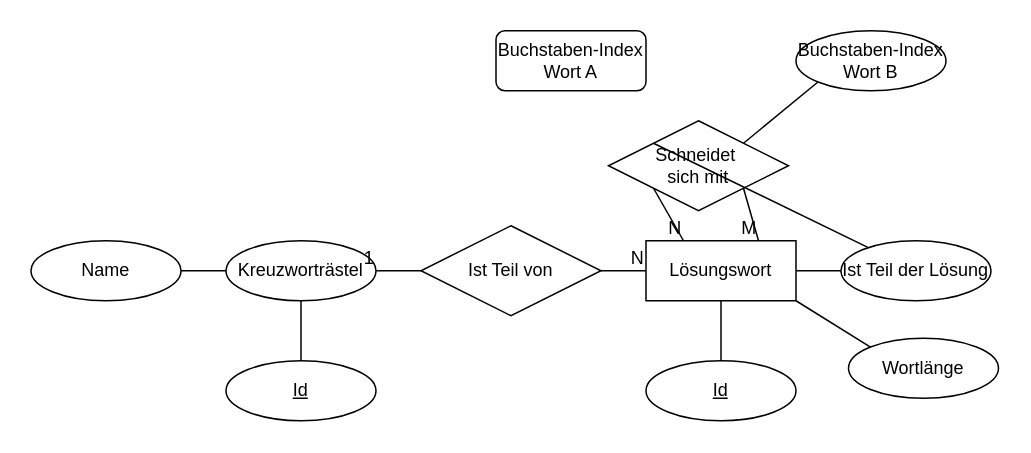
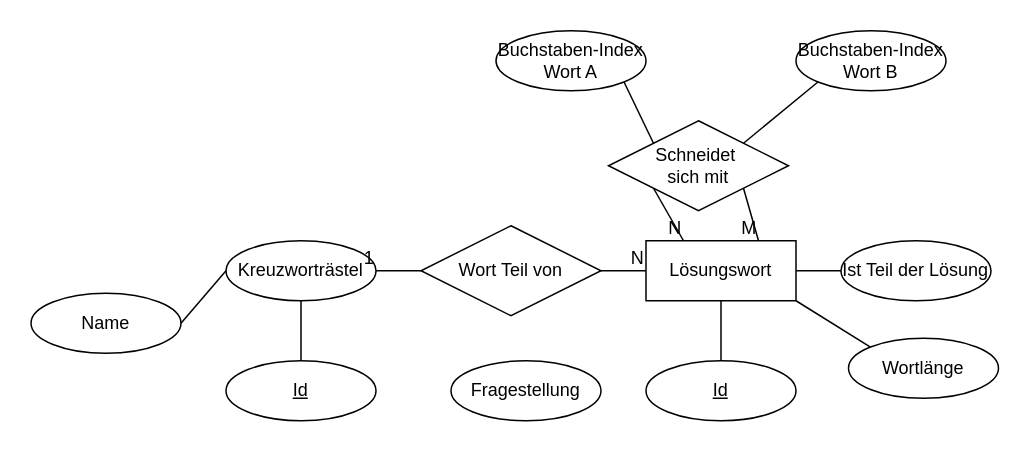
(571, 61) -> (571, 61)
(761, 195) -> (639, 113)
(106, 271) -> (106, 323)
(511, 271) -> (511, 271)
none -> (526, 391)
